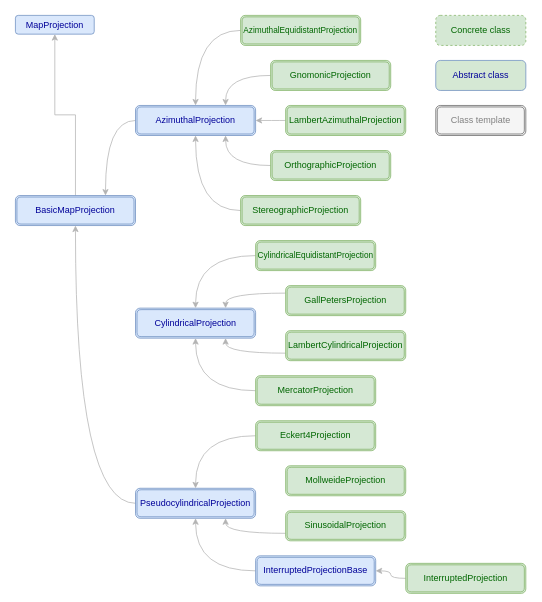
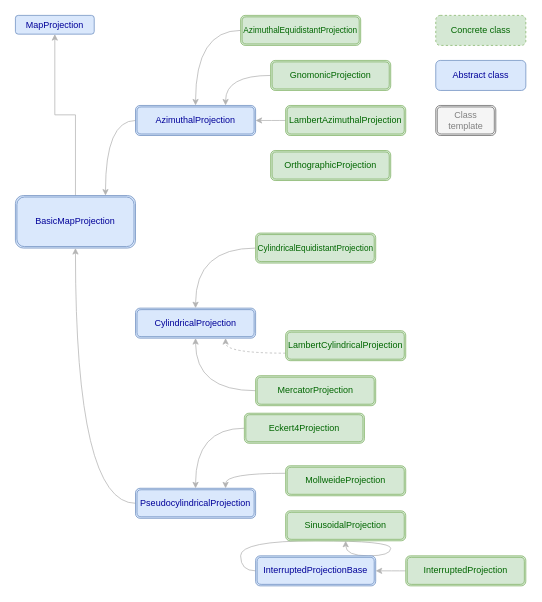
(480, 75) -> (480, 75)
(480, 120) -> (465, 120)
(243, 162) -> none
(75, 210) -> (75, 222)
(239, 210) -> none
(300, 210) -> none
(315, 255) -> (315, 248)
(265, 293) -> none
(345, 300) -> none
(255, 352) -> (255, 352)
(315, 435) -> (304, 428)
none -> (256, 474)
(256, 532) -> none
(211, 559) -> (256, 545)
(465, 578) -> (465, 570)
